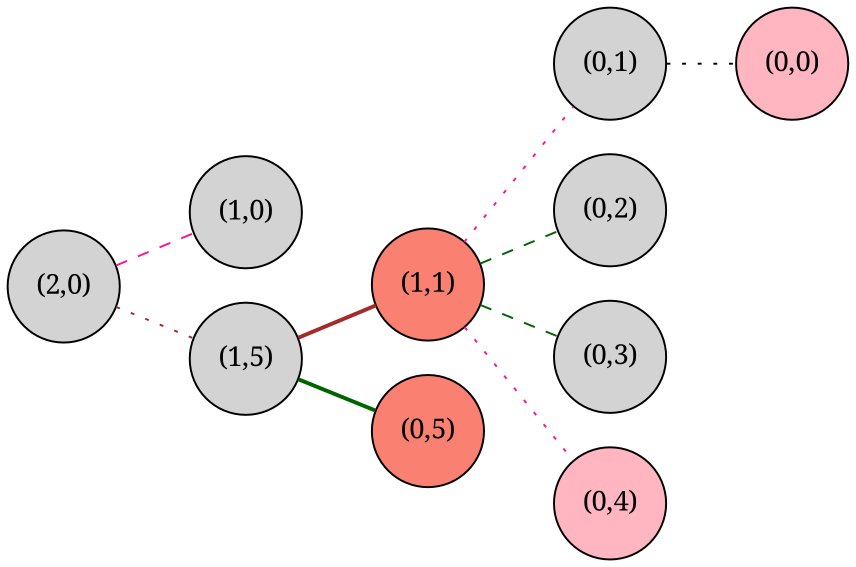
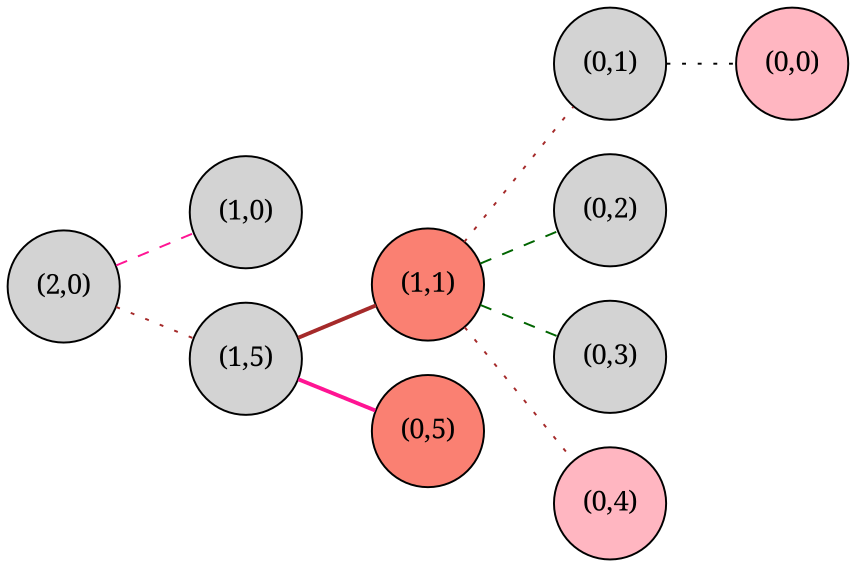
(519, 174) -> (519, 174)
(519, 394) -> (519, 394)
(337, 395) -> (337, 395)
